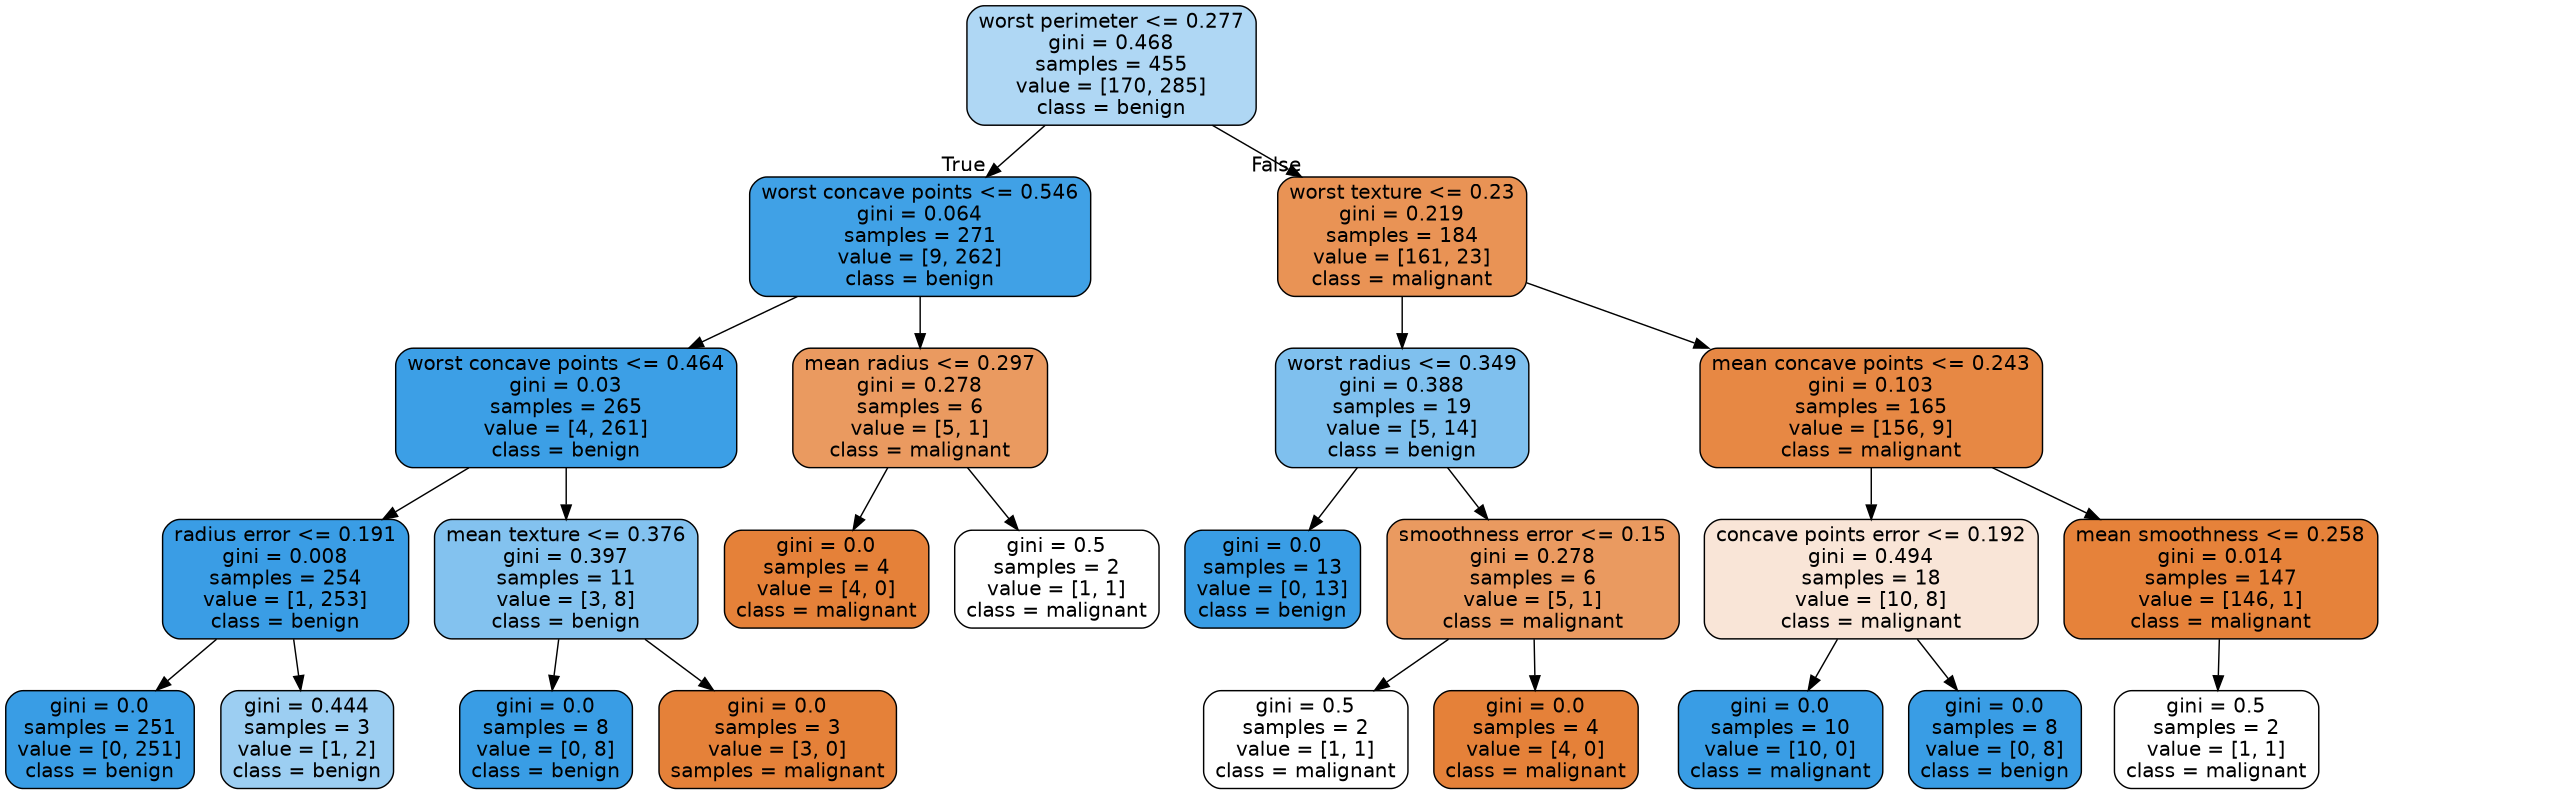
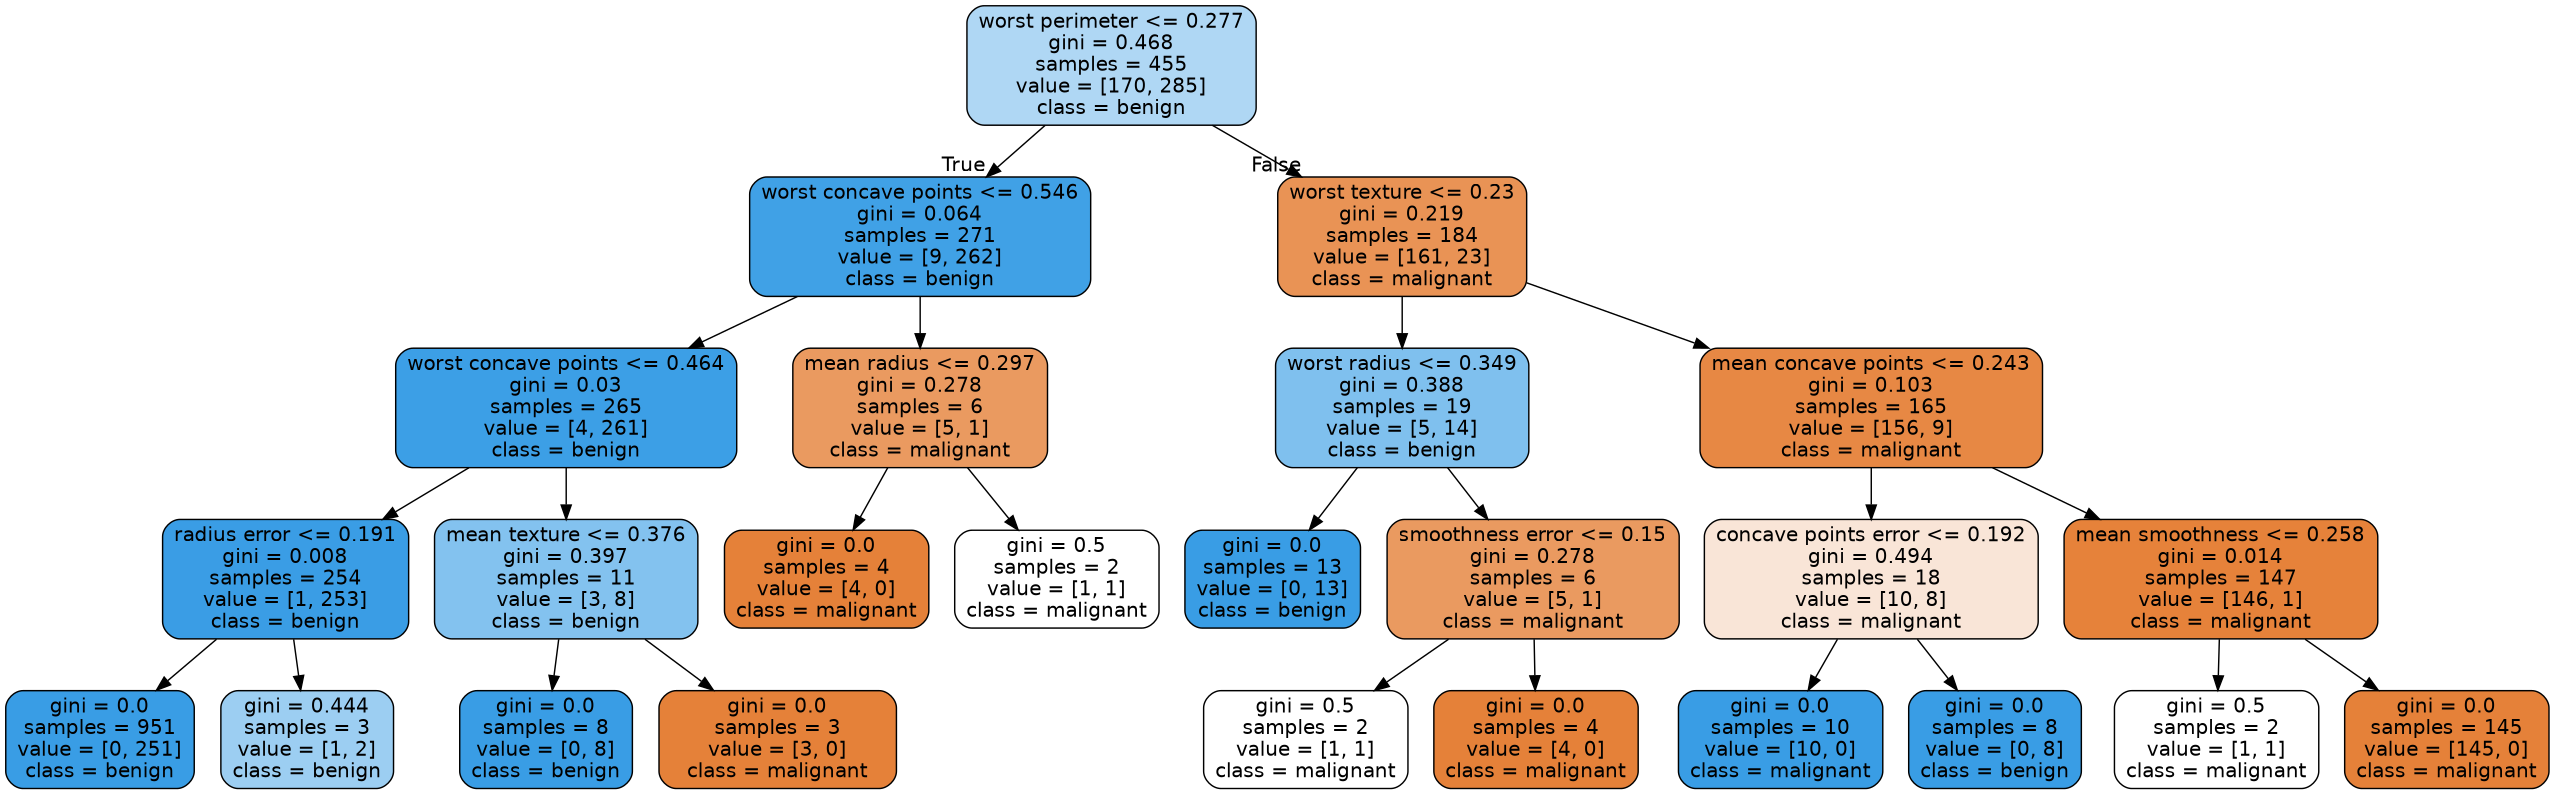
(100, 740) -> (100, 740)
(778, 740) -> (778, 740)
none -> (2447, 740)
